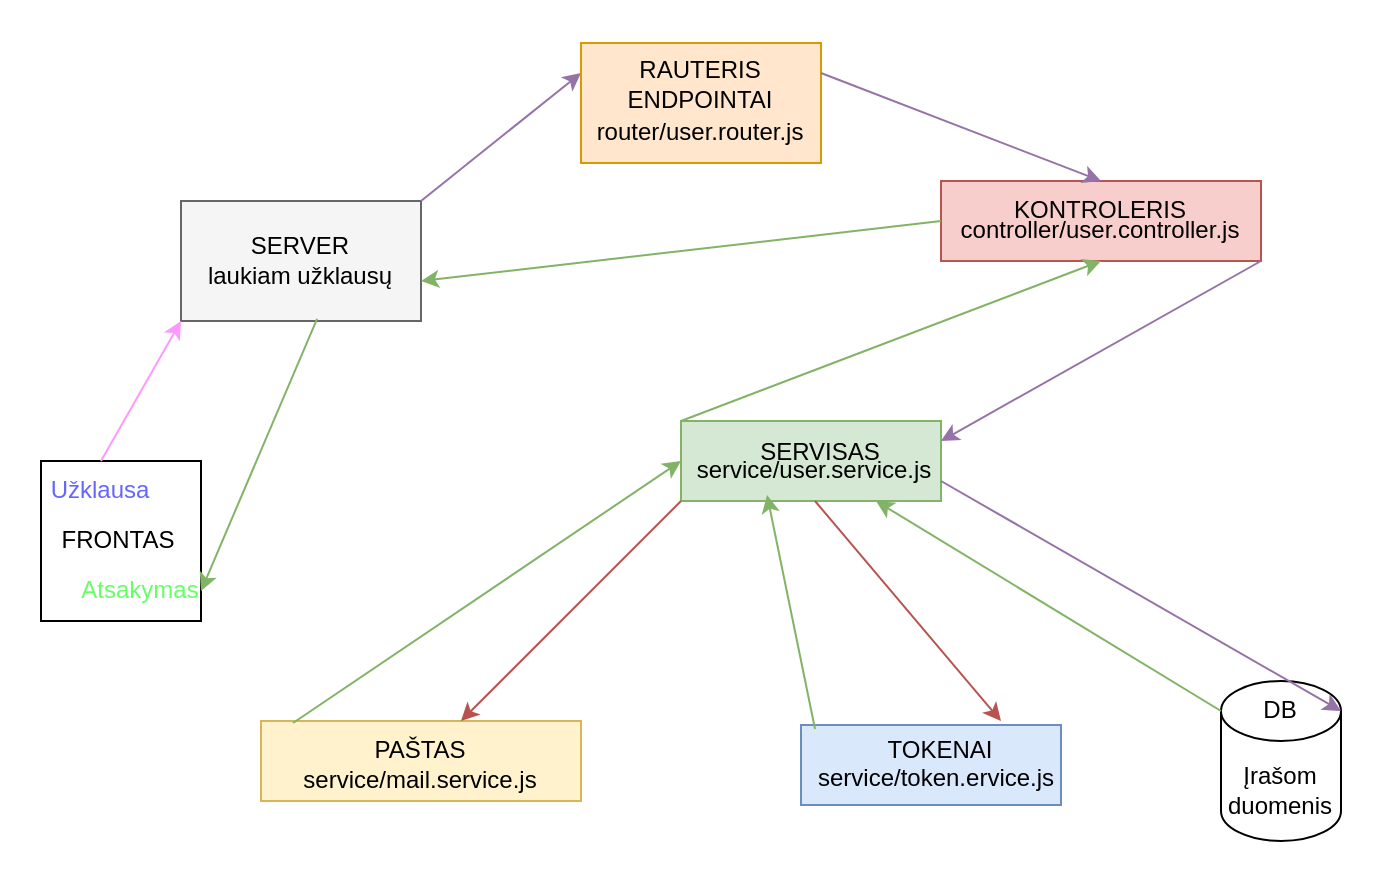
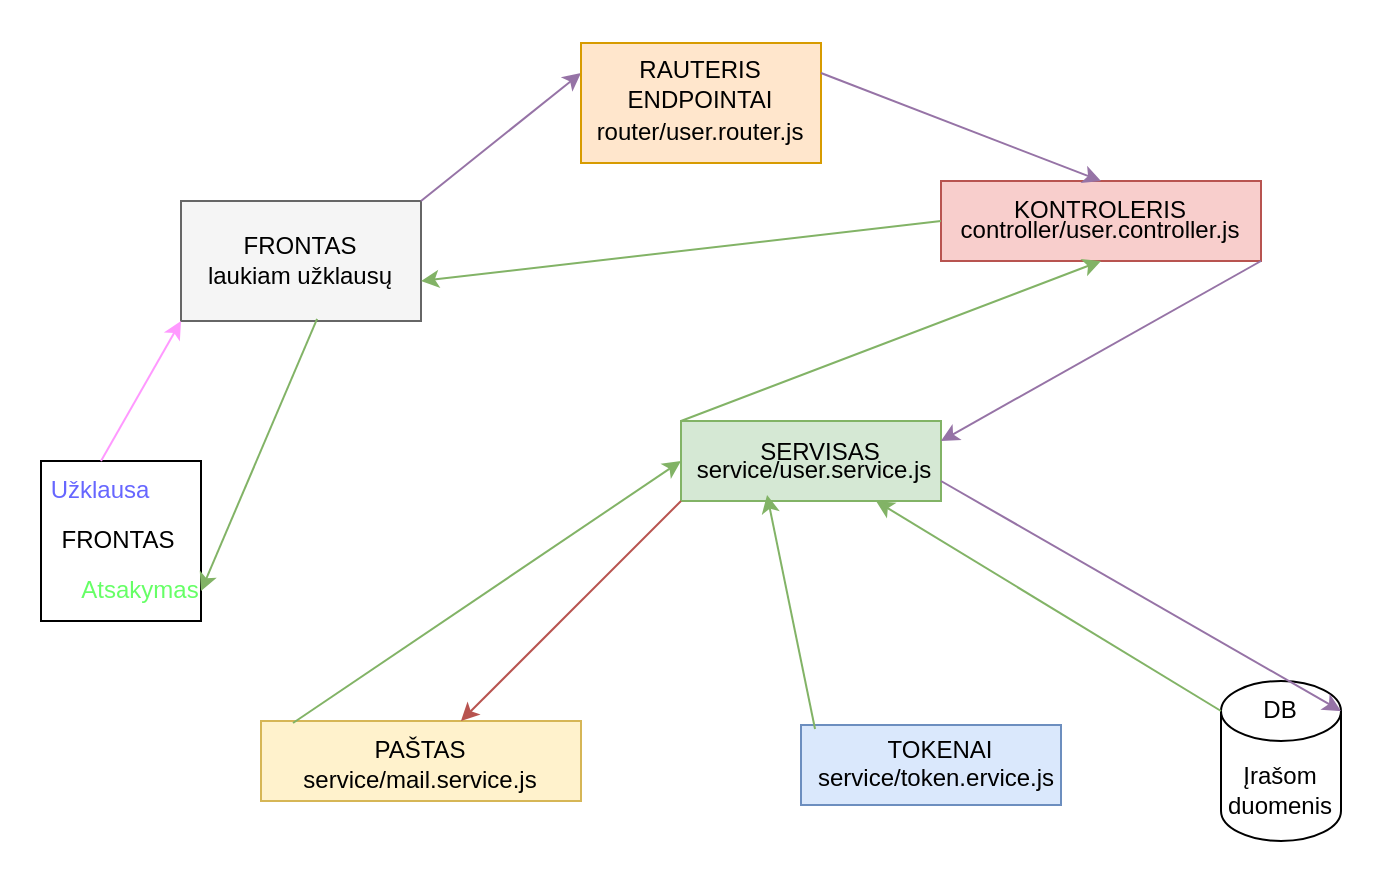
(301, 261) -> (301, 261)
(904, 606) -> none
